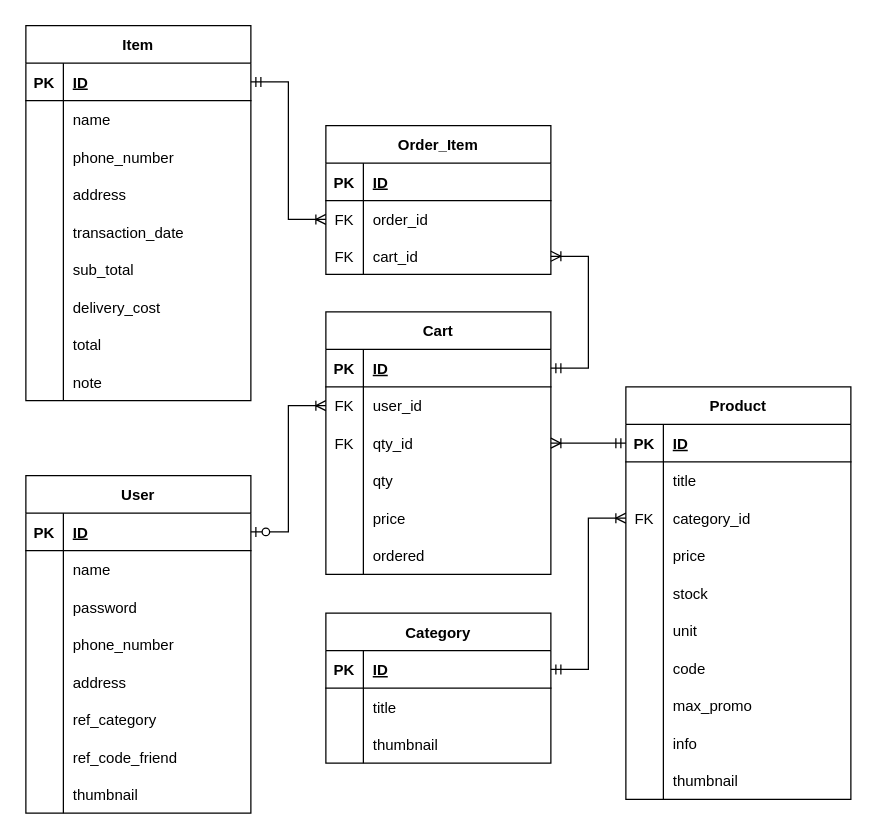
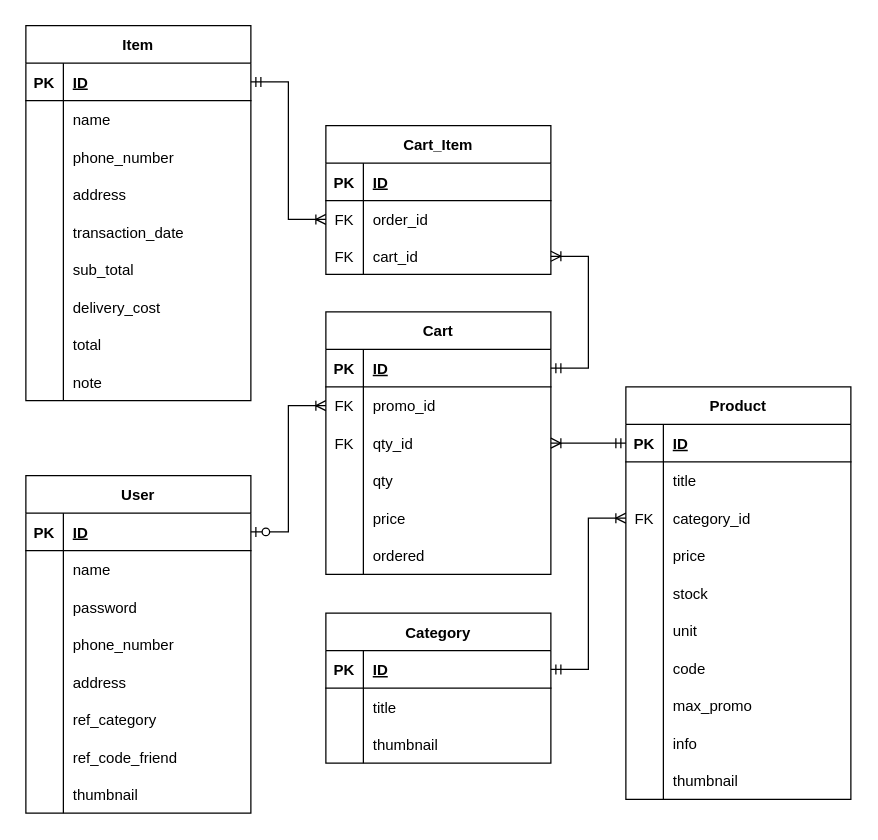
(438, 145) -> (438, 145)
(400, 406) -> (404, 406)
